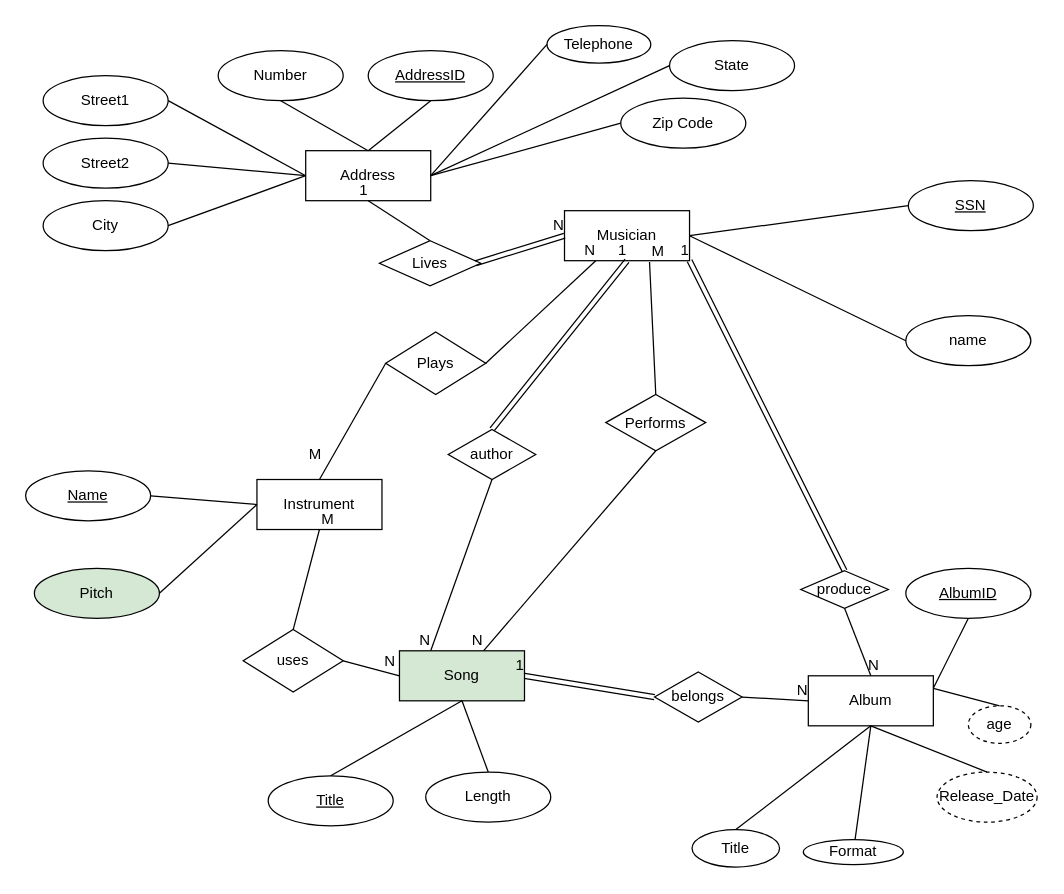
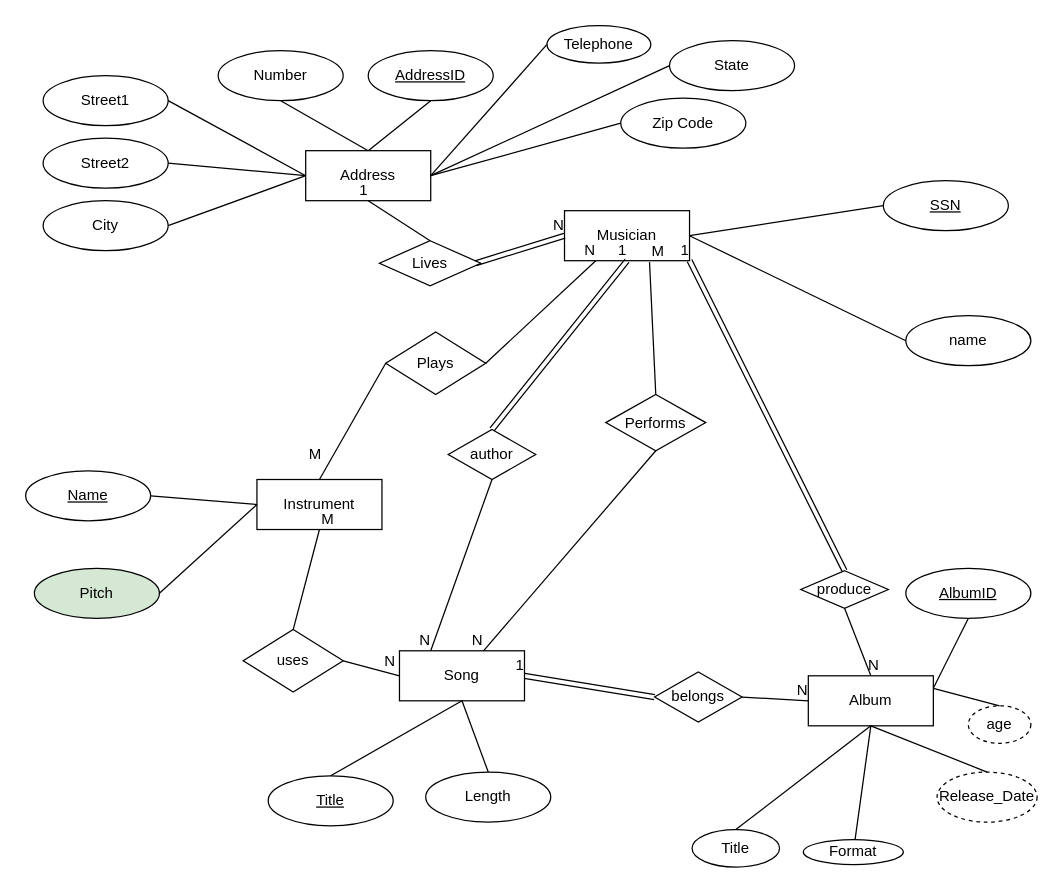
(971, 206) -> (946, 206)
(462, 676) -> (462, 676)
